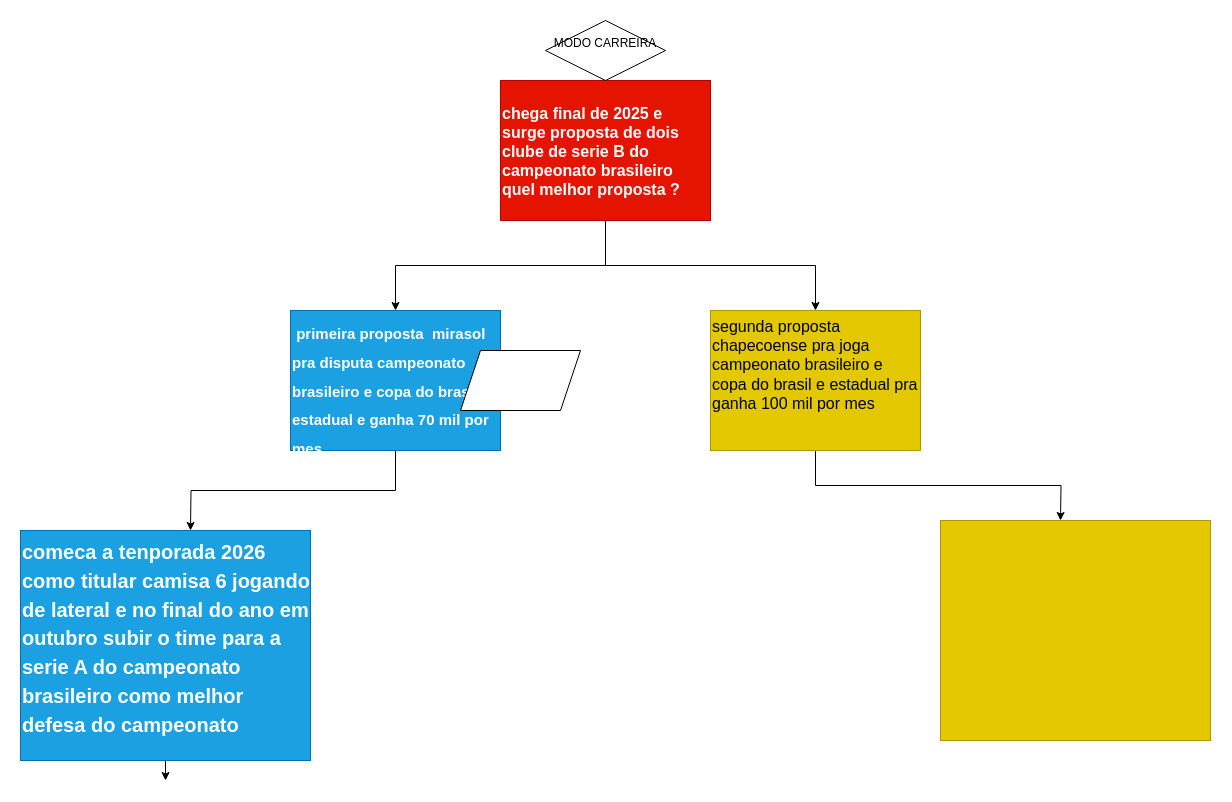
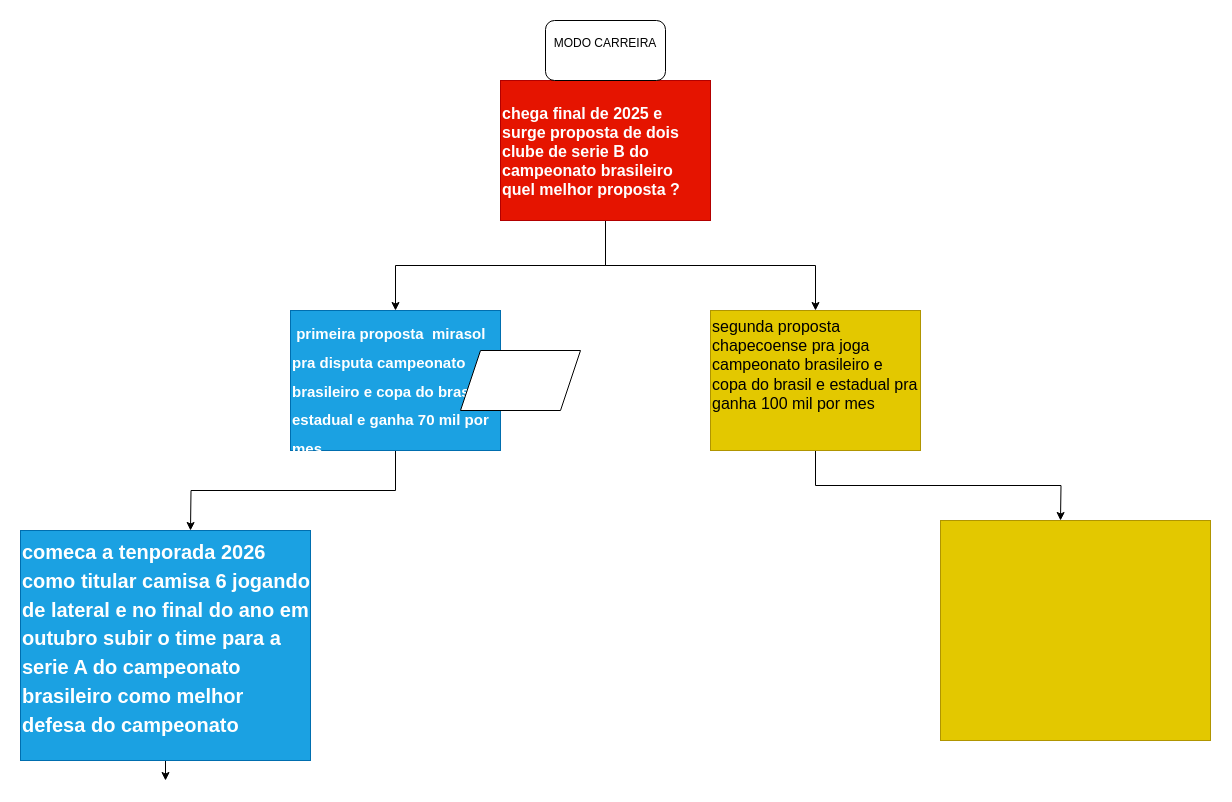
(606, 51) -> (606, 51)
